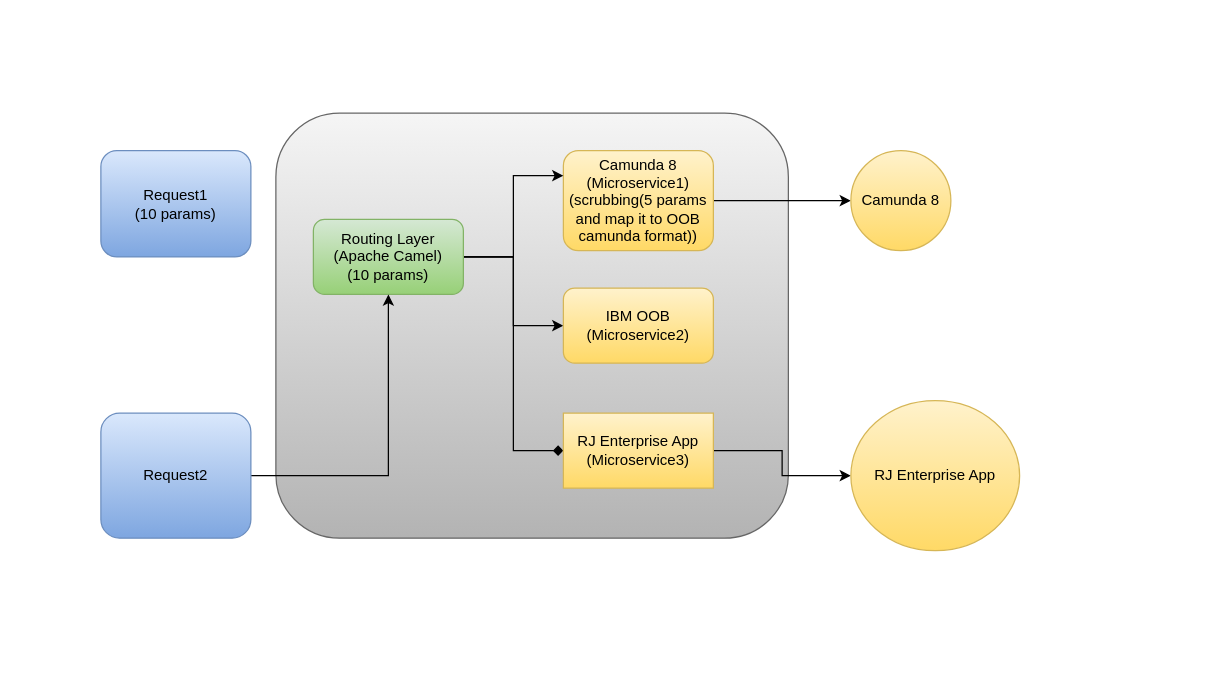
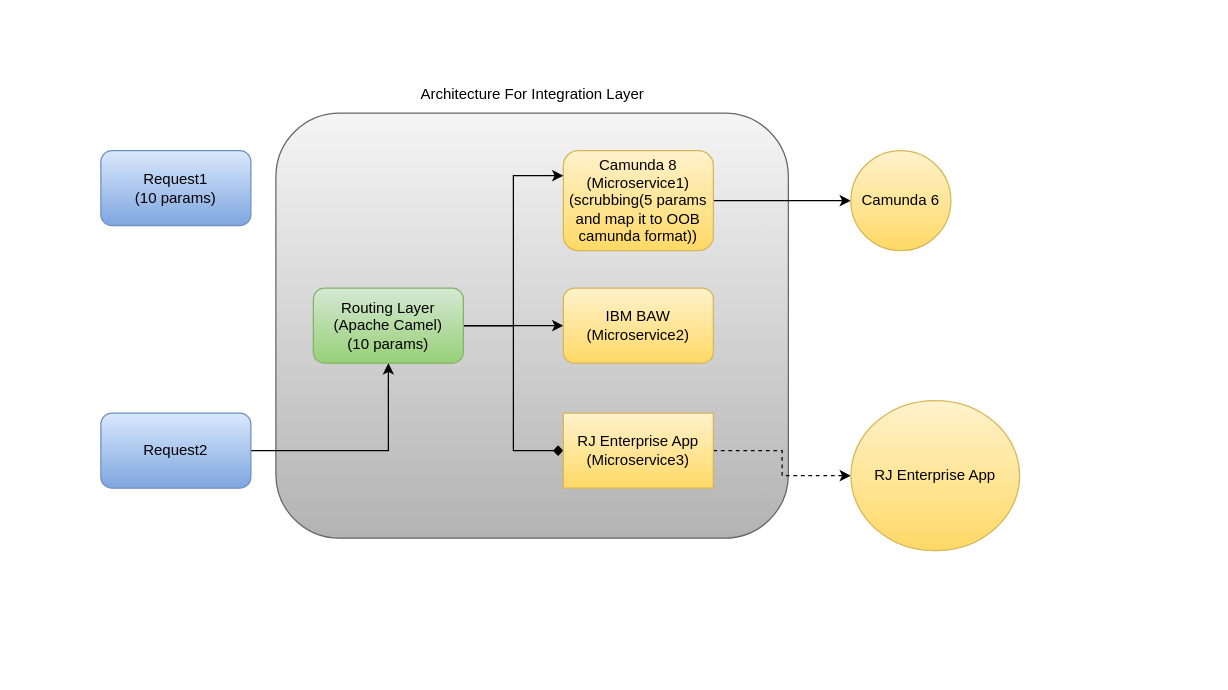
none -> (532, 94)
(901, 201) -> (901, 201)
(176, 204) -> (176, 188)
(388, 257) -> (388, 326)
(638, 326) -> (638, 326)
(782, 458) -> (782, 458)
(176, 476) -> (176, 451)
